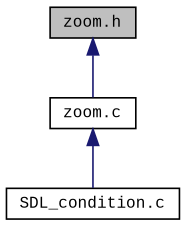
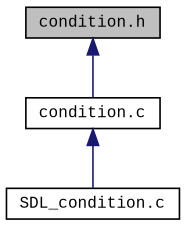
(93, 23) -> (93, 23)
(93, 113) -> (93, 113)
